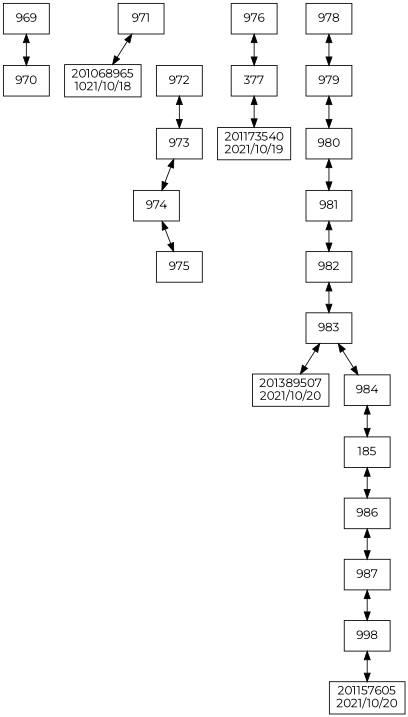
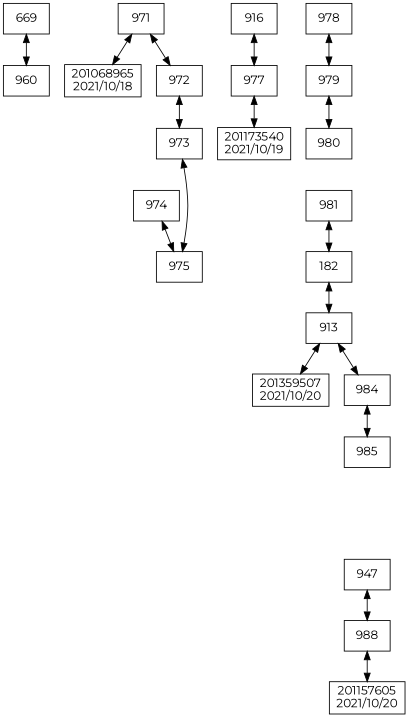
(26, 19) -> (26, 19)
(254, 19) -> (254, 19)
none -> (160, 50)
(26, 81) -> (26, 81)
(103, 81) -> (103, 81)
(254, 81) -> (254, 81)
(168, 175) -> (188, 205)
(329, 175) -> none
(329, 267) -> (329, 267)
(329, 328) -> (329, 328)
(291, 390) -> (291, 390)
(367, 452) -> (367, 452)
(367, 513) -> none
(367, 575) -> (367, 575)
(367, 636) -> (367, 636)
